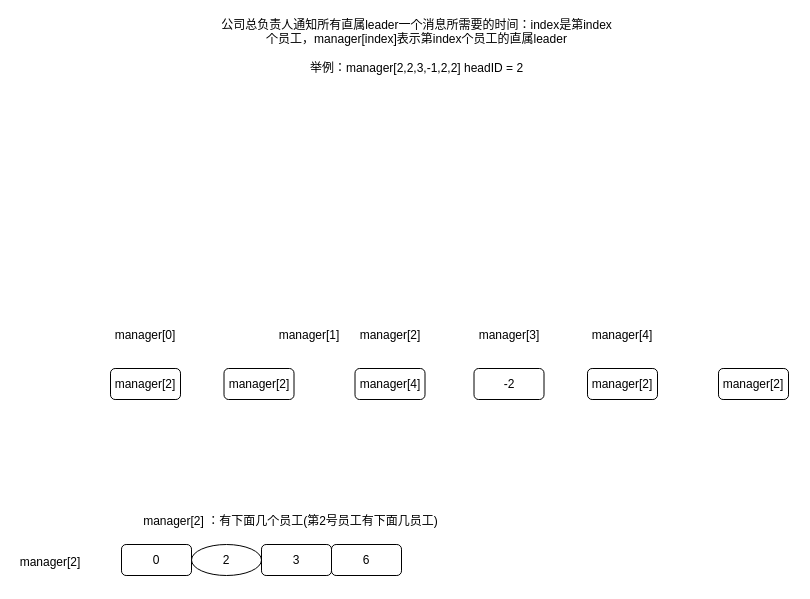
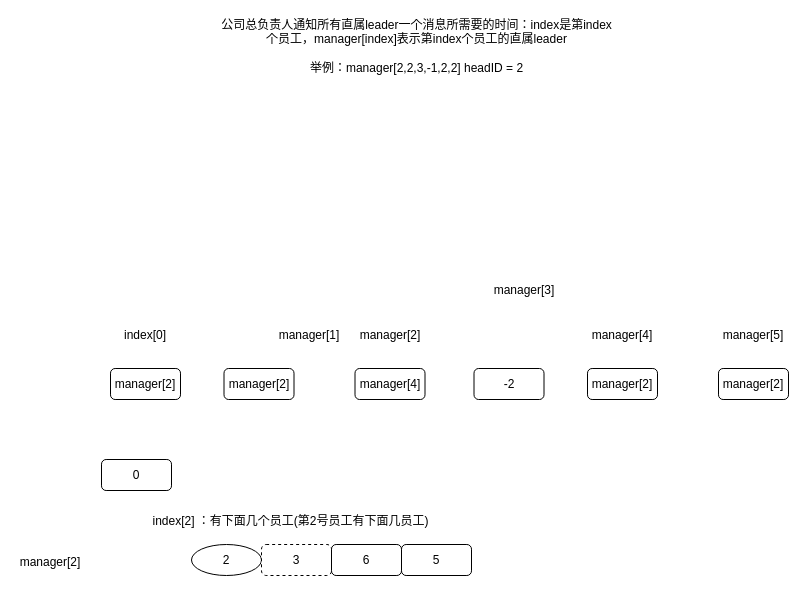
(146, 336) -> (146, 336)
(509, 336) -> (524, 291)
none -> (754, 336)
(291, 522) -> (291, 522)
(157, 560) -> (137, 475)
(297, 560) -> (297, 560)
none -> (437, 560)
